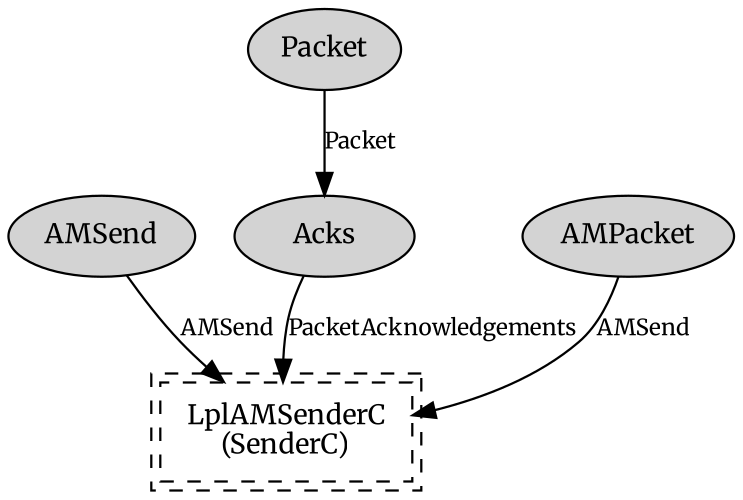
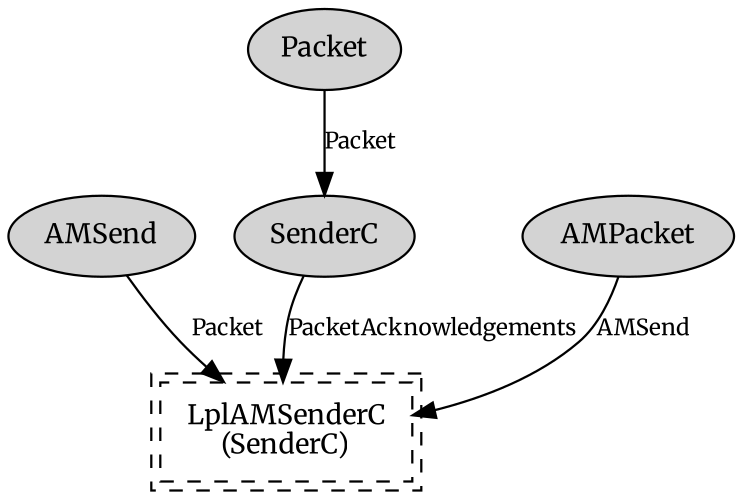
(325, 236) -> (325, 236)
(228, 330) -> (228, 330)
